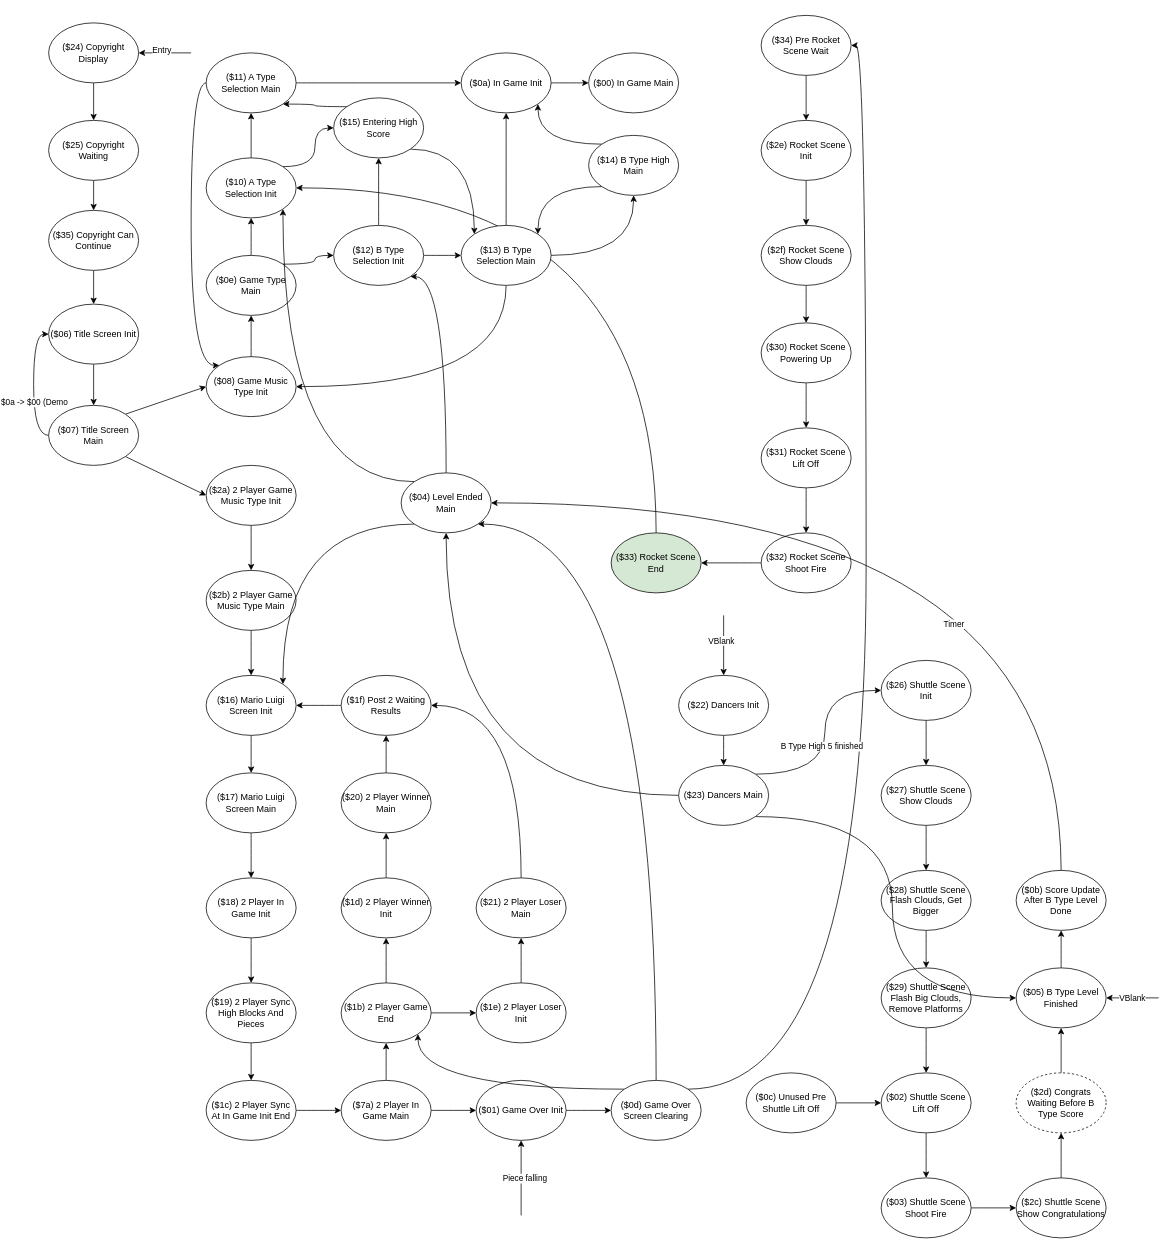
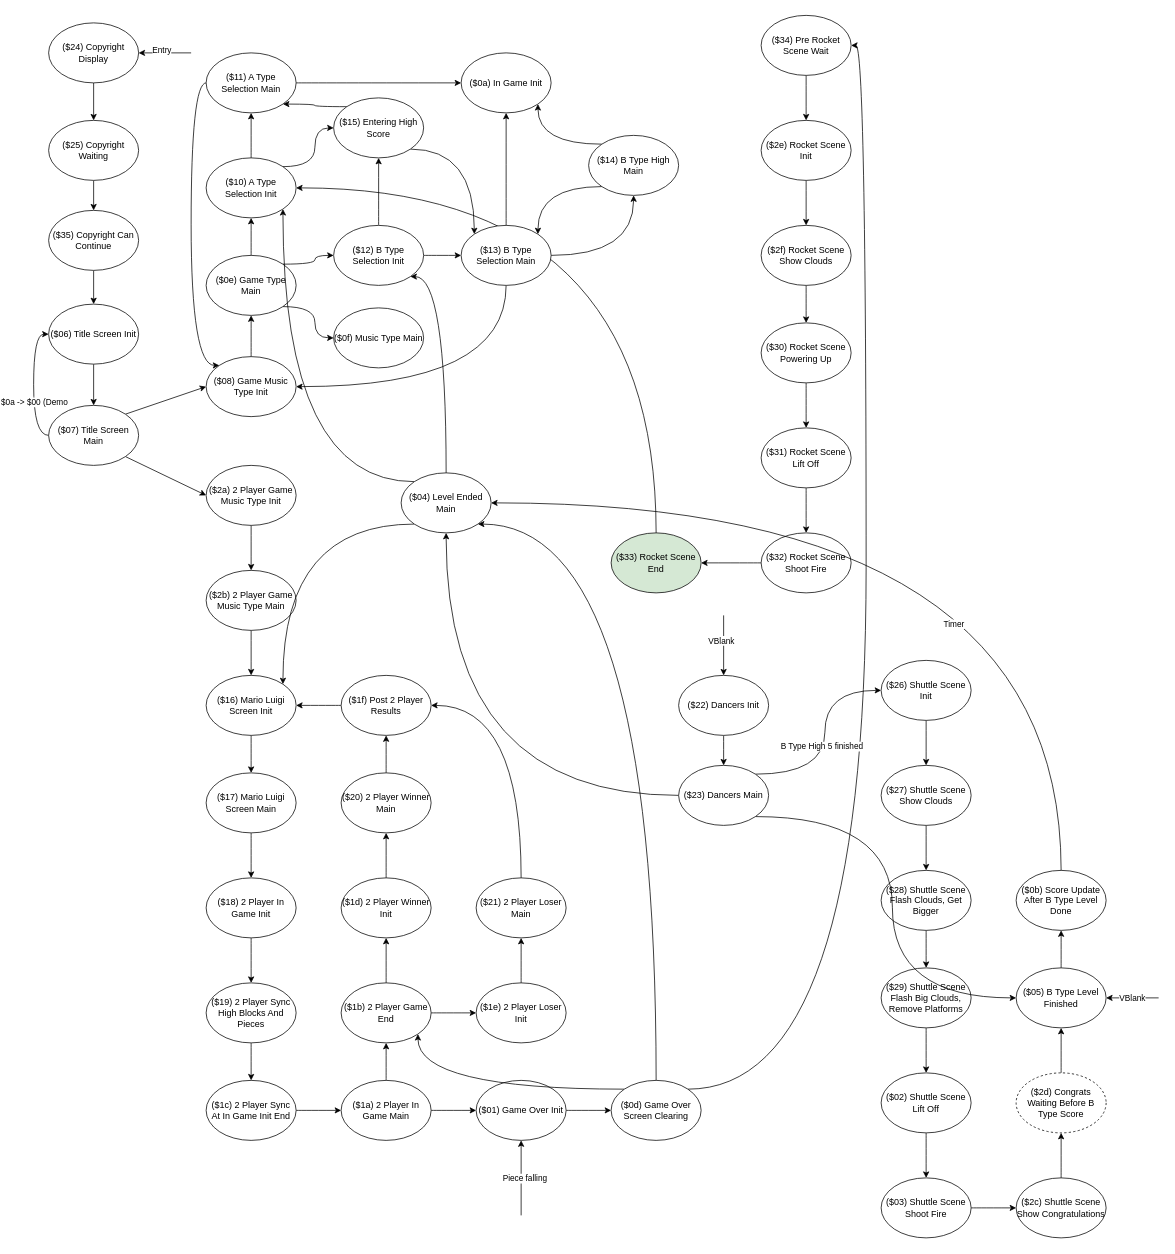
(582, 83) -> none
(633, 83) -> none
none -> (311, 314)
none -> (378, 338)
(386, 705) -> (386, 705)
(791, 1103) -> none
(836, 1103) -> none
(386, 1110) -> (386, 1110)
